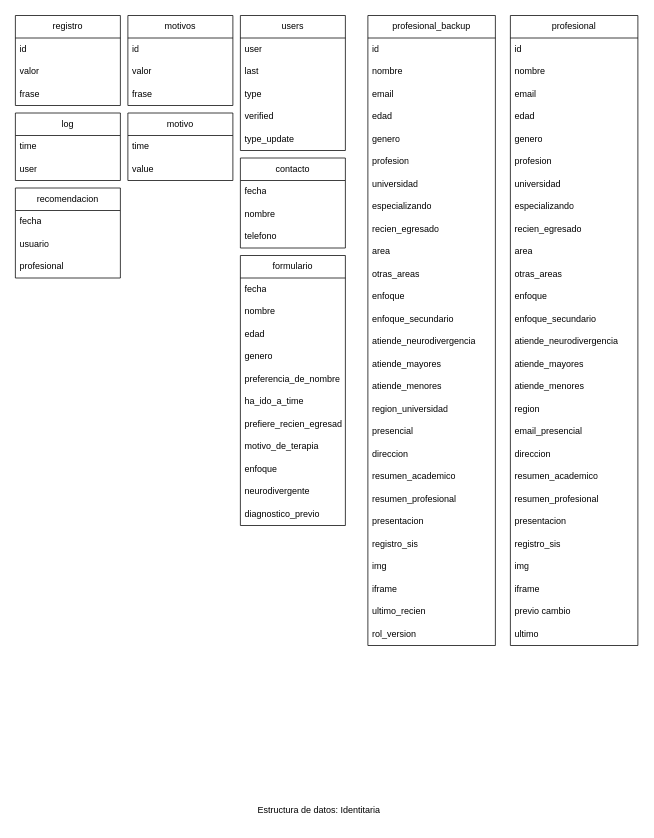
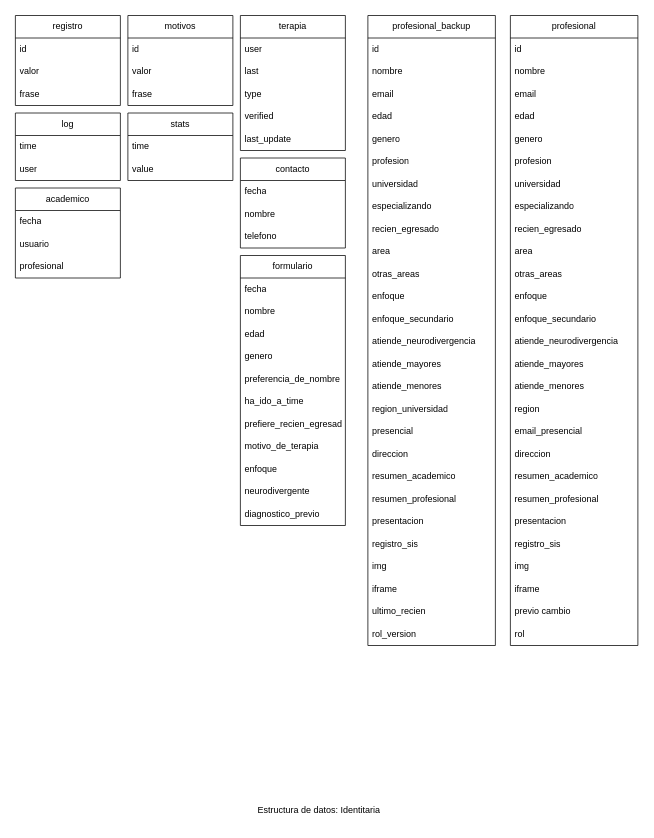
(293, 27) -> (293, 27)
(180, 124) -> (180, 124)
(273, 139) -> (271, 139)
(68, 199) -> (68, 199)
(528, 634) -> (521, 634)
